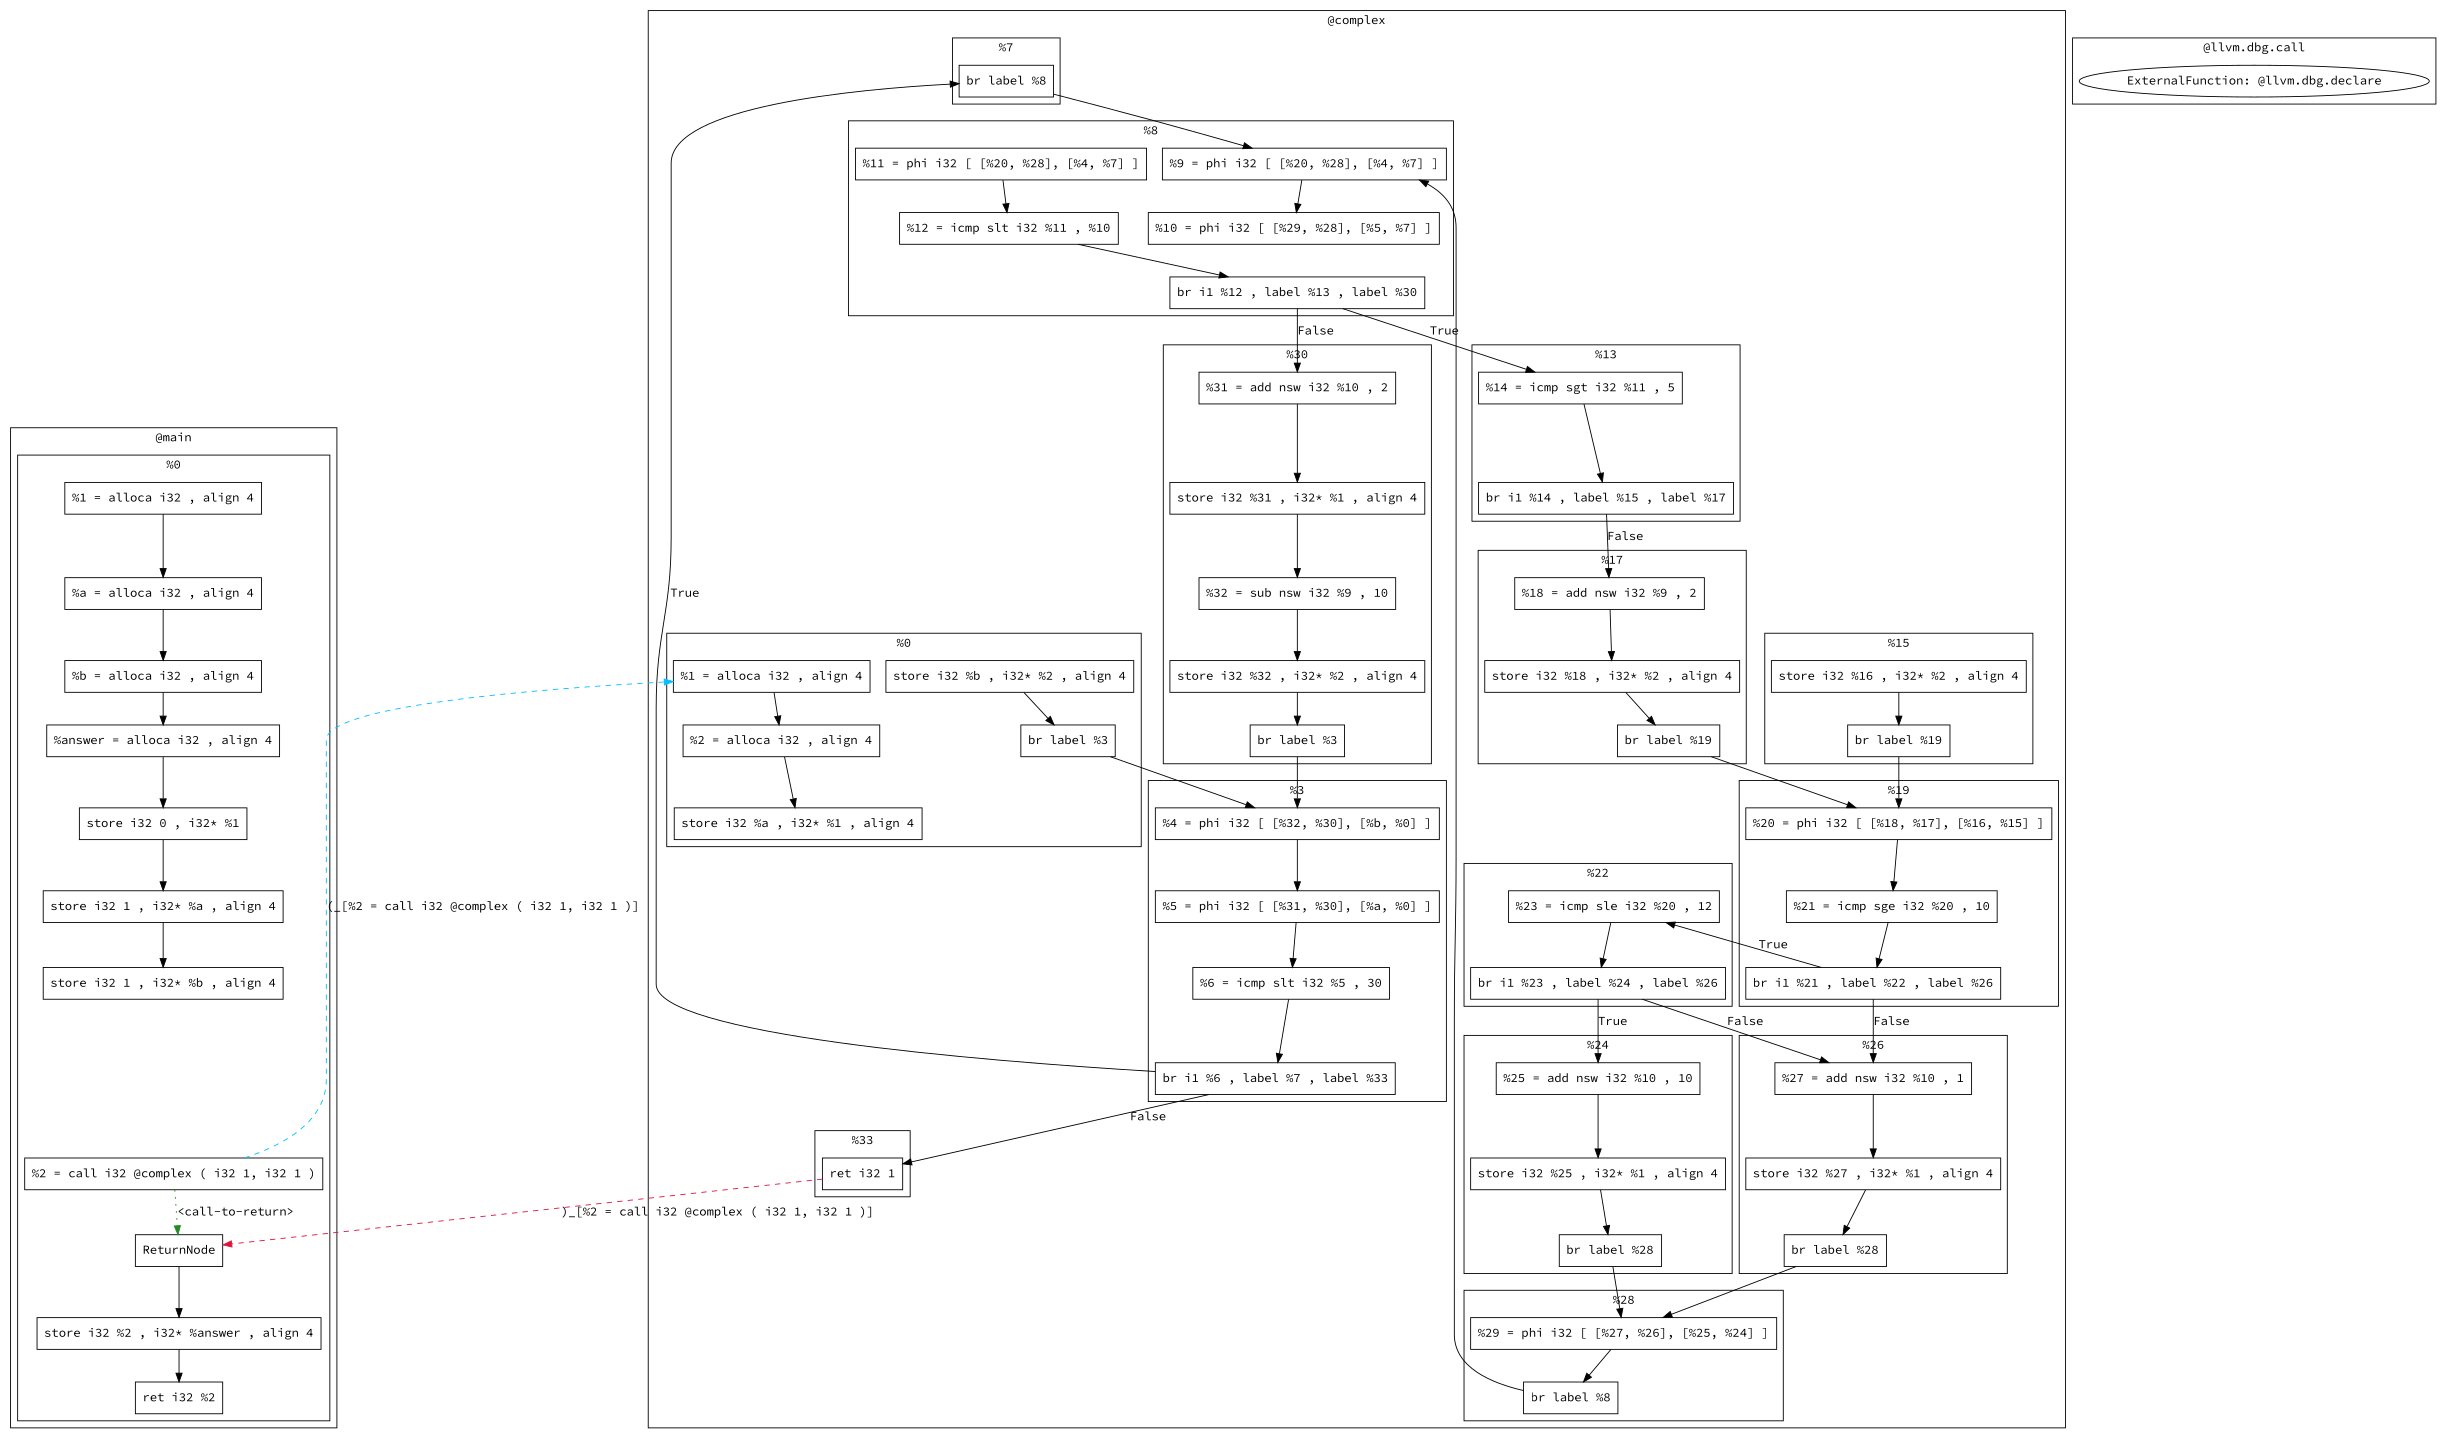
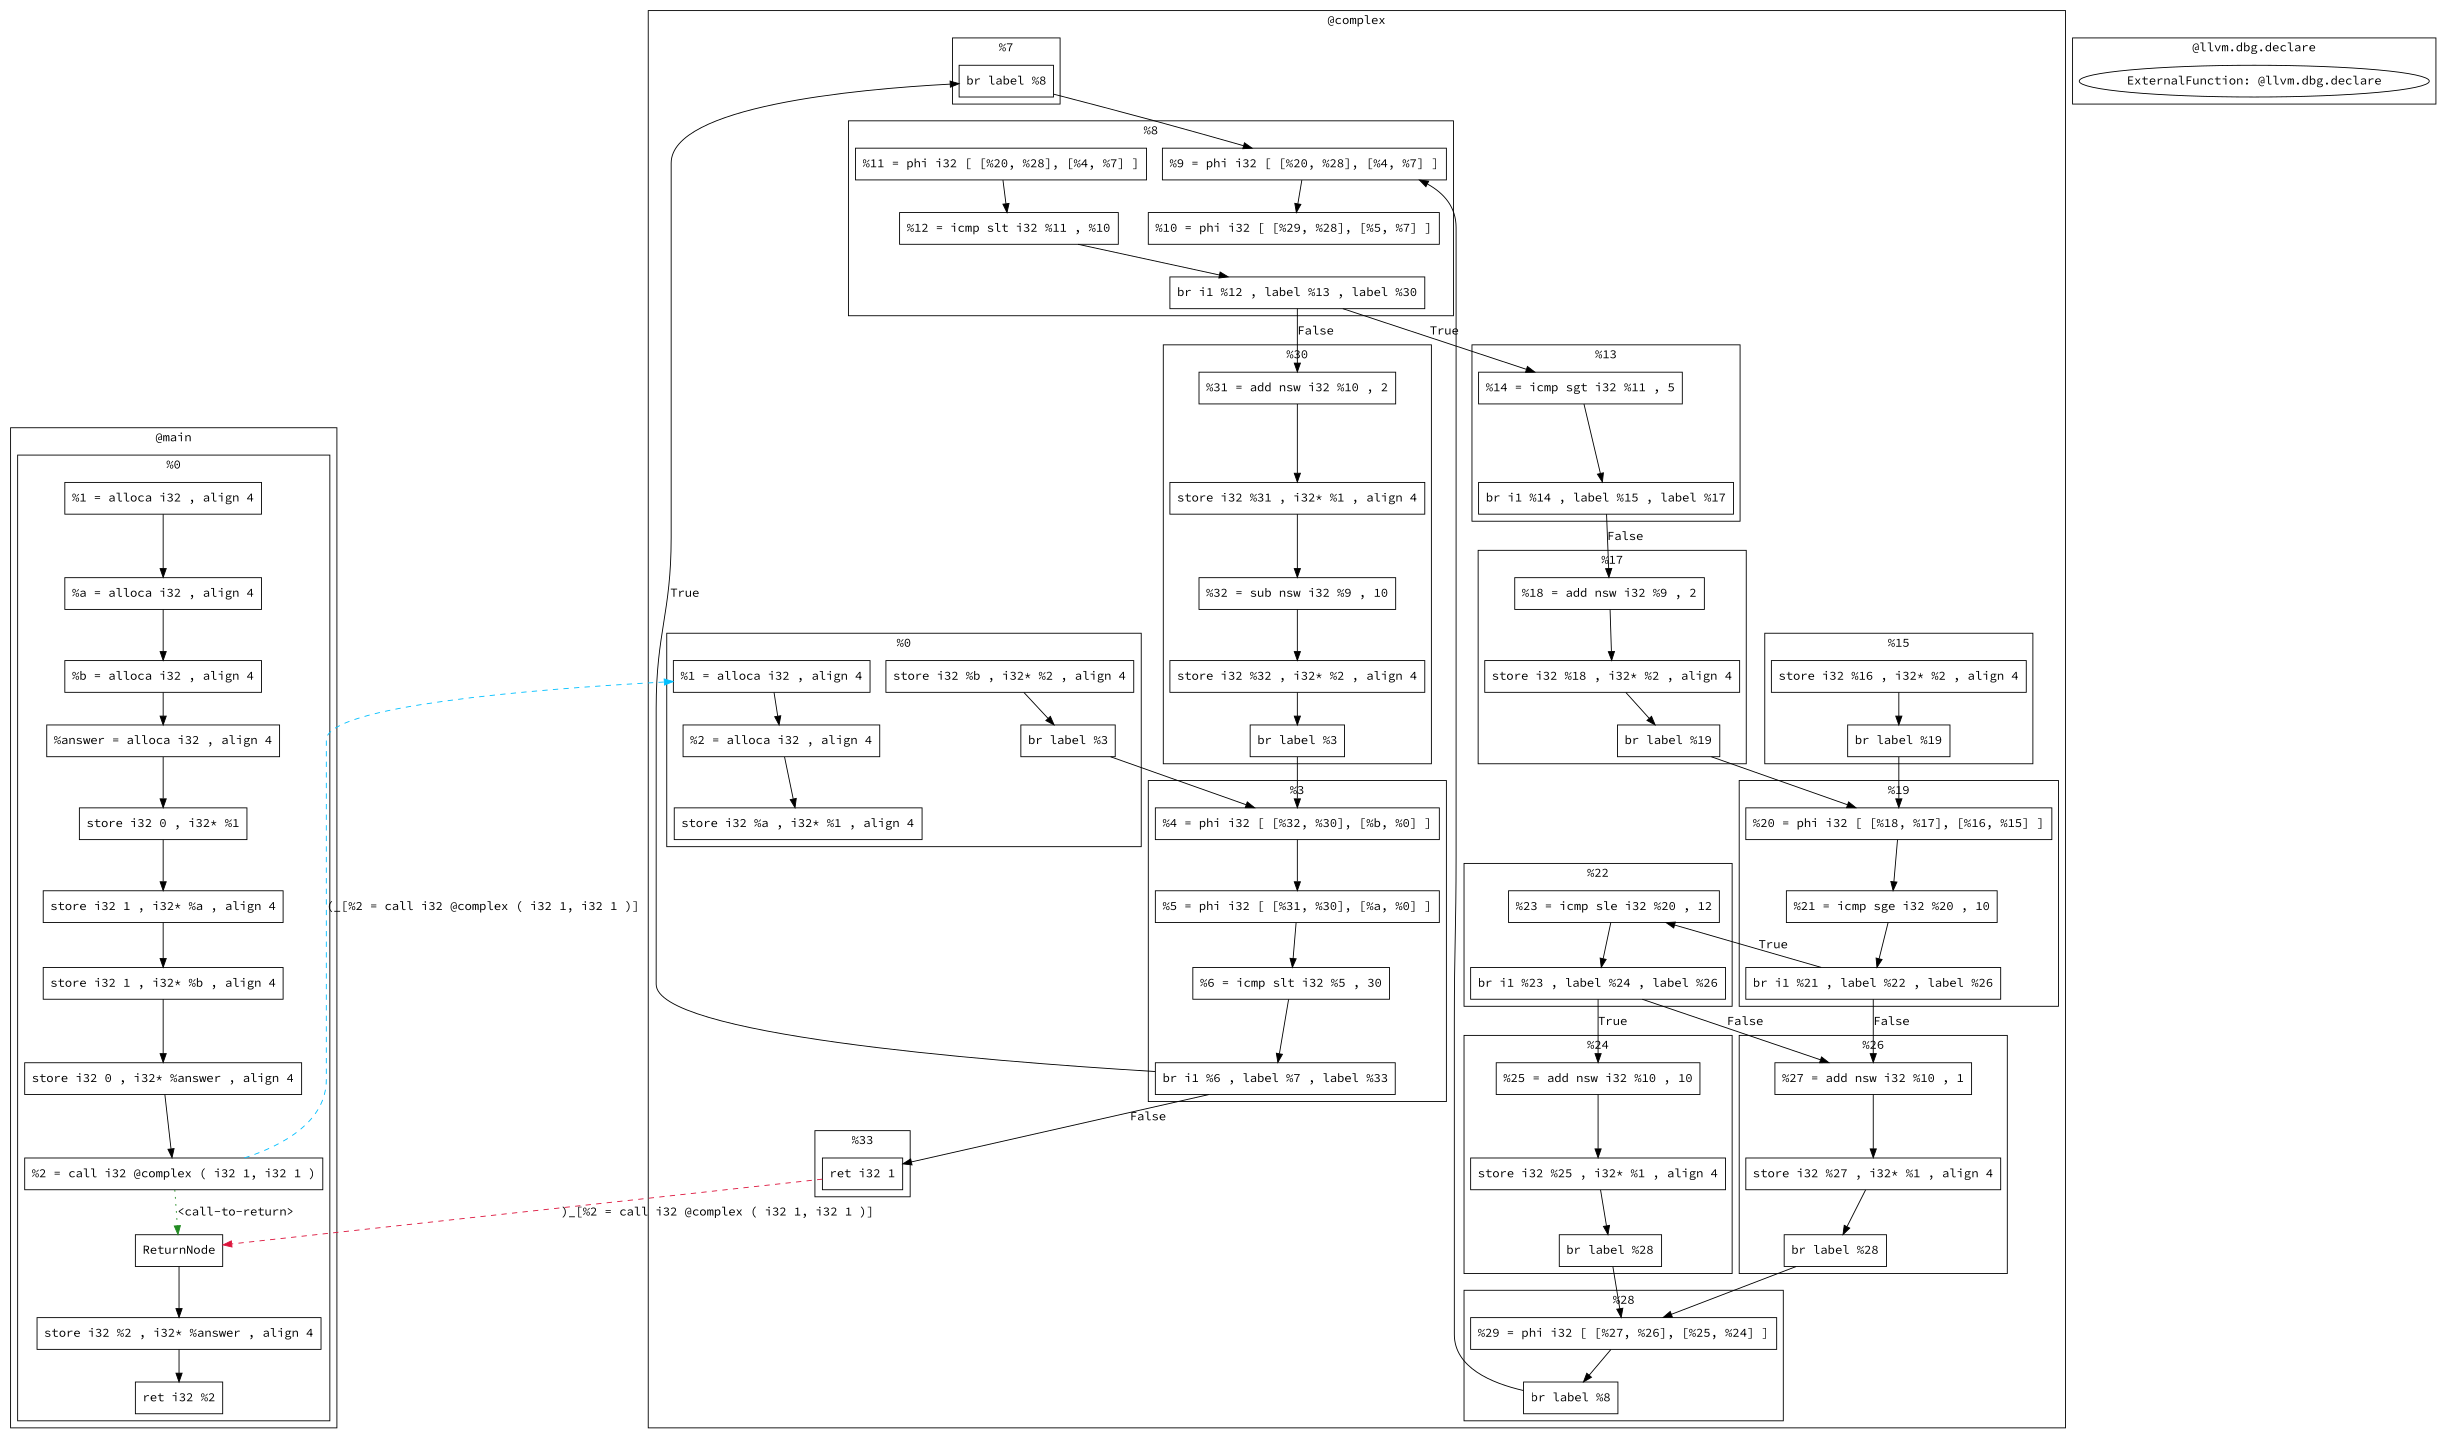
(2254, 48) -> (2254, 48)
none -> (163, 1079)
